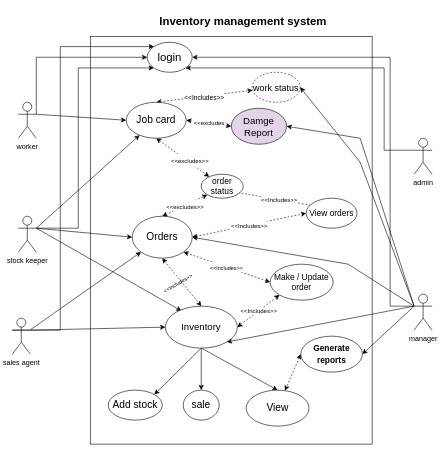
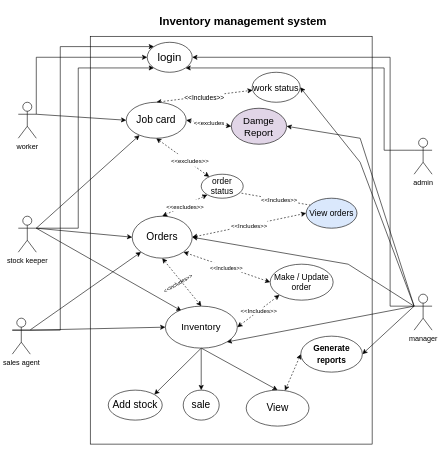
(276, 87) -> (276, 87)
(332, 213) -> (332, 213)
